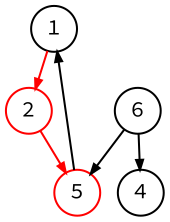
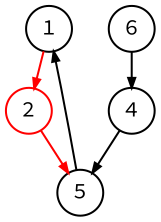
(111, 148) -> (109, 147)
(77, 193) -> (80, 193)
